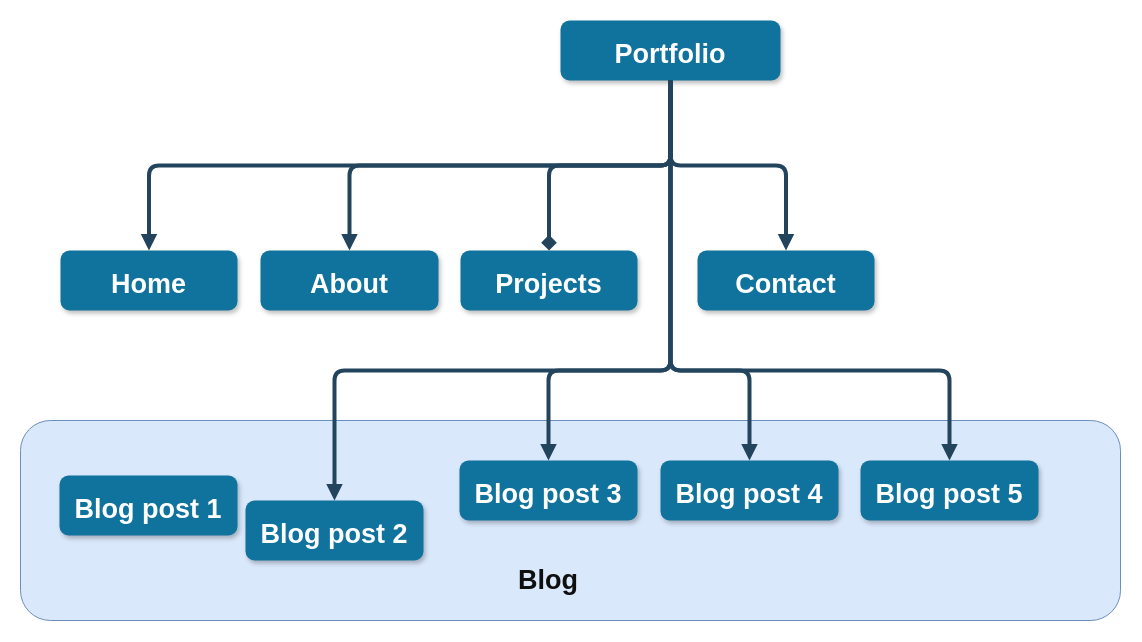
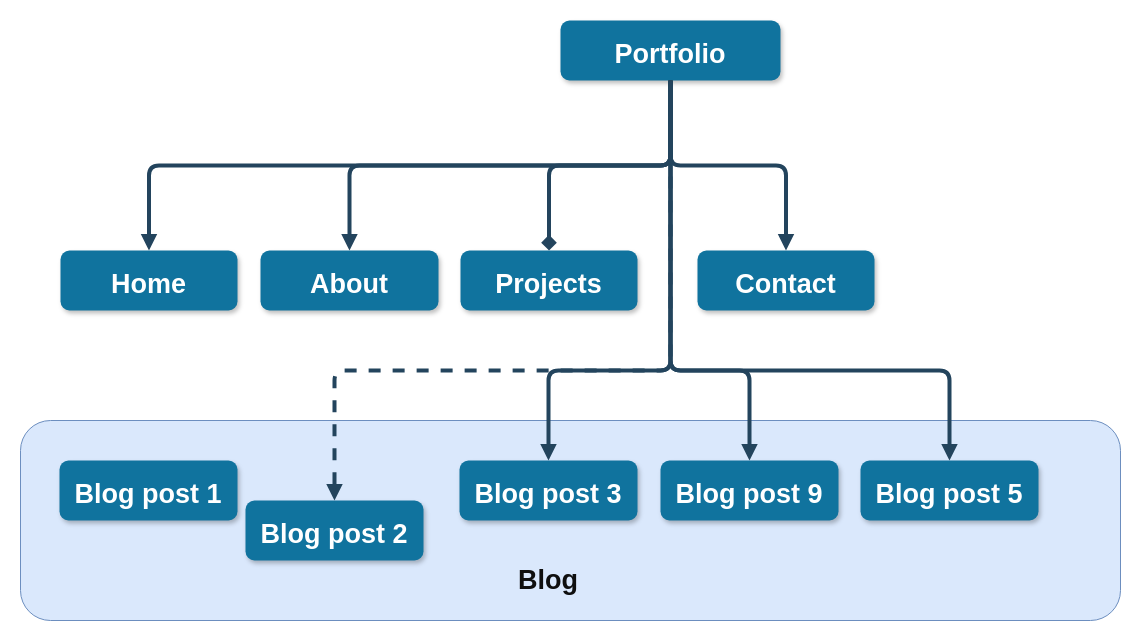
(335, 386) -> (335, 386)
(749, 494) -> (749, 494)
(149, 506) -> (149, 491)
